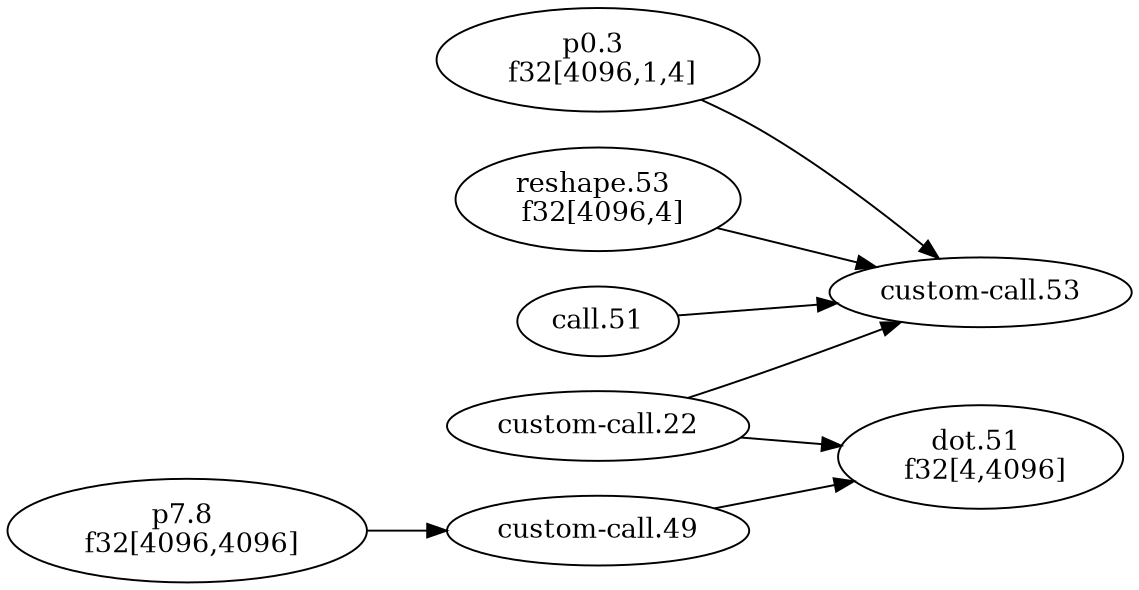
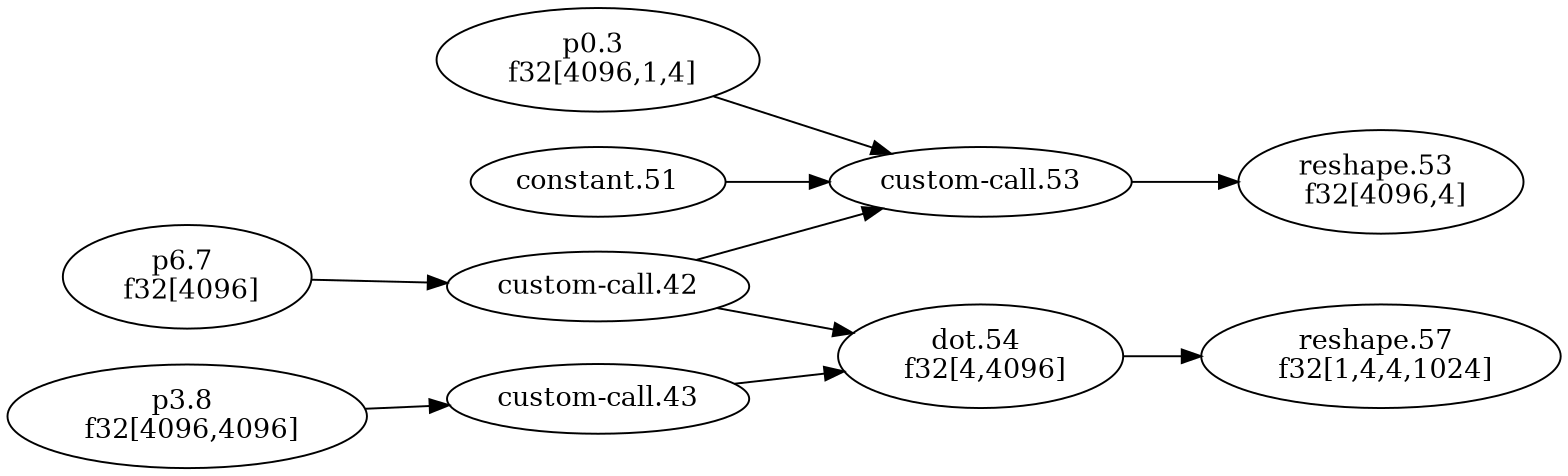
(787, 245) -> (1175, 182)
none -> (187, 277)
(598, 321) -> (598, 182)
none -> (1381, 356)
(598, 426) -> (598, 286)
(981, 457) -> (981, 356)
(187, 531) -> (187, 416)
(598, 531) -> (598, 399)
